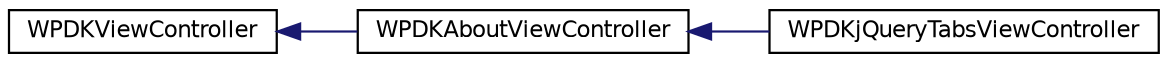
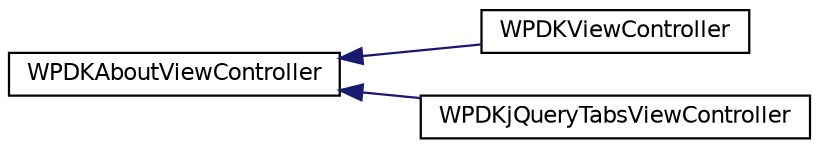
(329, 32) -> (422, 50)
